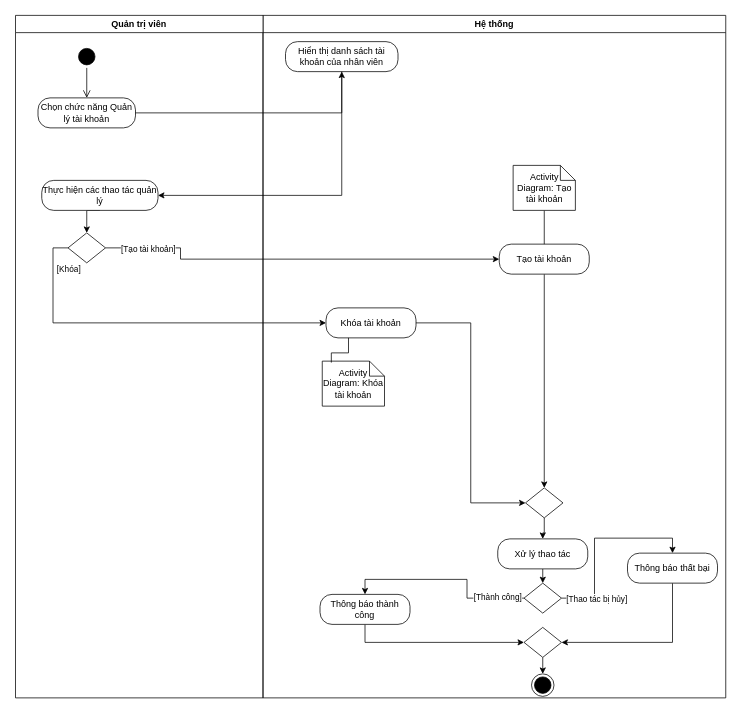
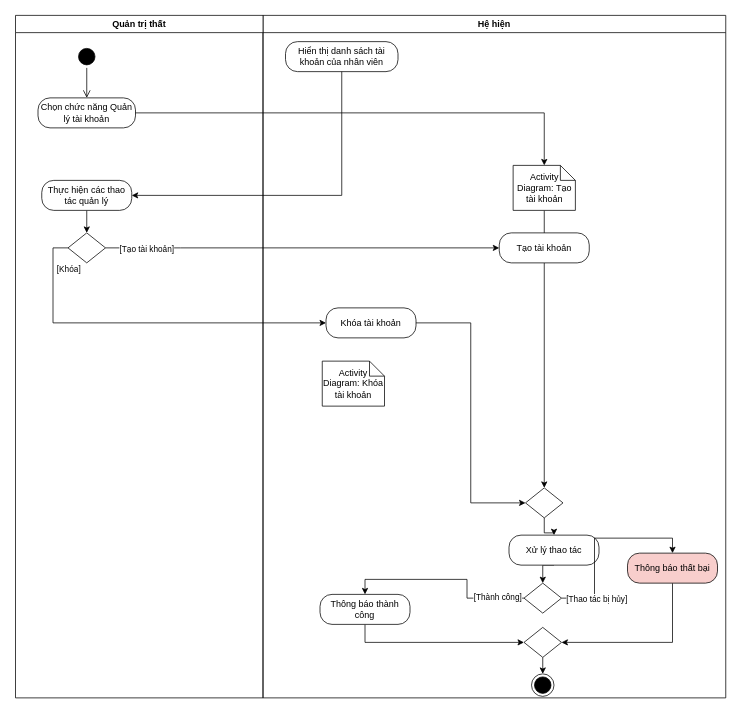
(139, 24) -> (139, 24)
(494, 24) -> (494, 24)
(339, 113) -> (544, 135)
(100, 195) -> (87, 195)
(544, 259) -> (544, 248)
(343, 353) -> none
(543, 554) -> (554, 550)
(672, 568) -> (672, 568)
